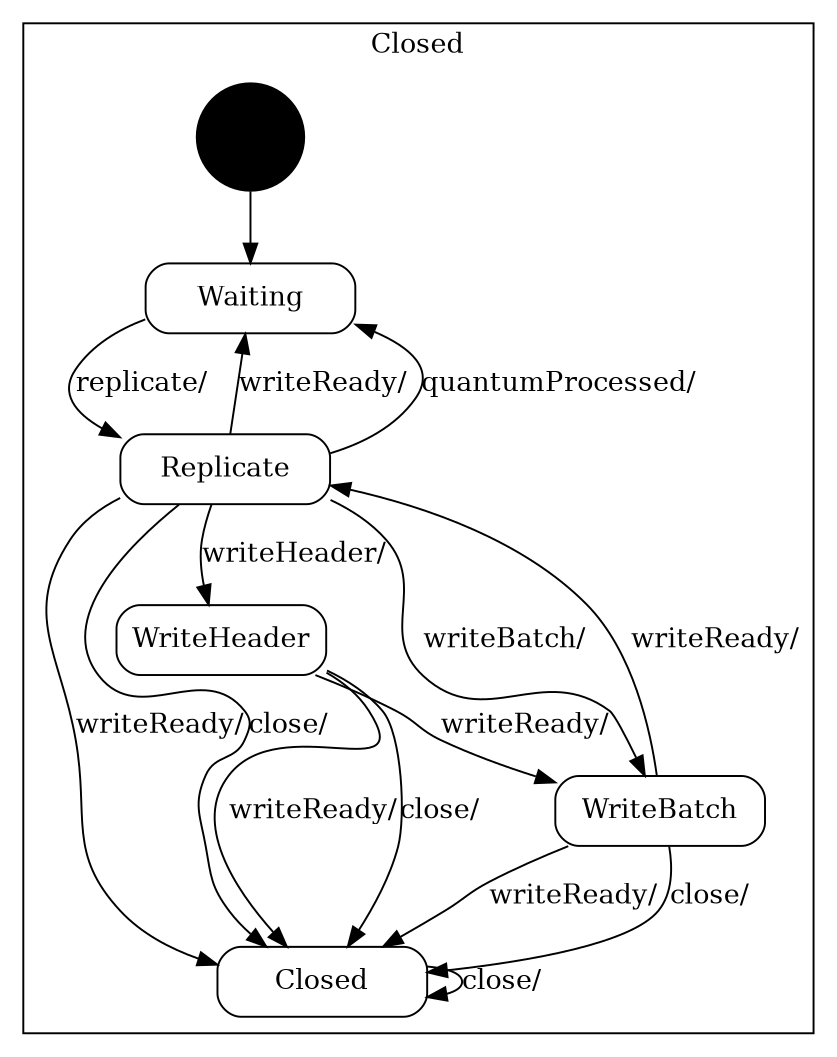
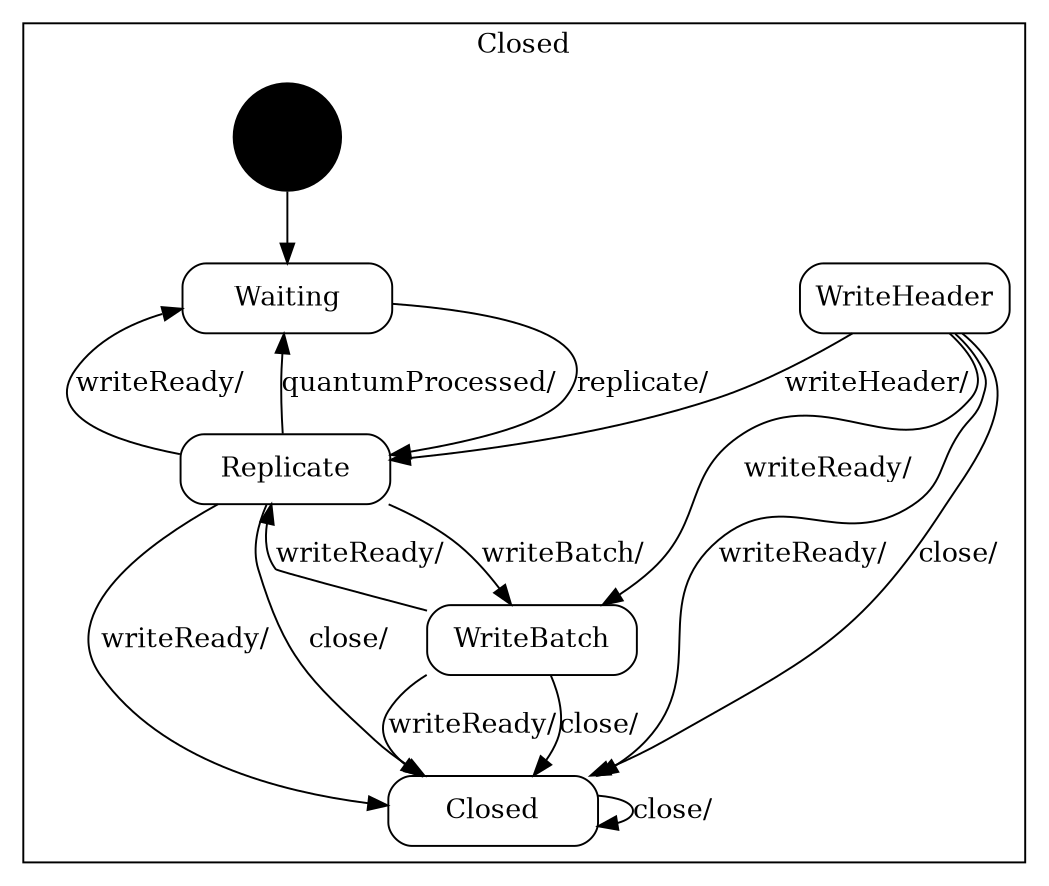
(201, 544) -> (639, 420)
